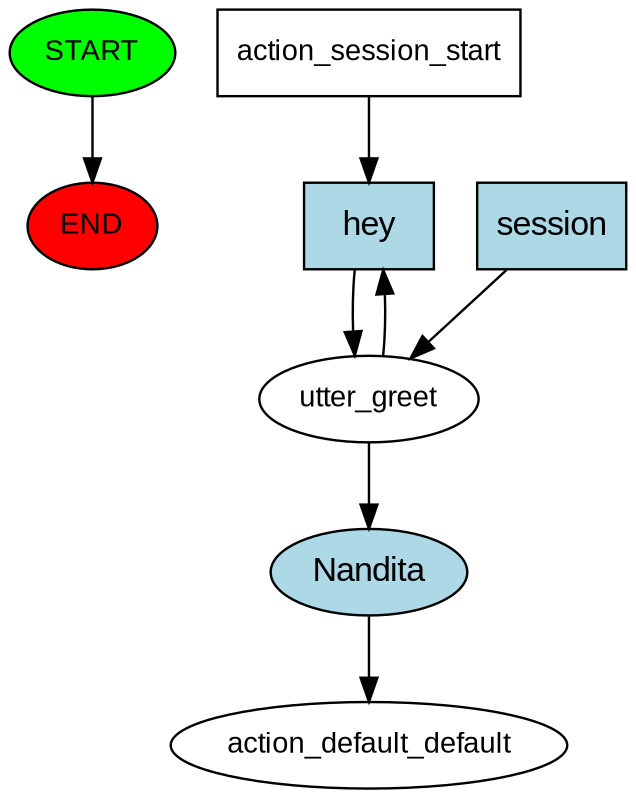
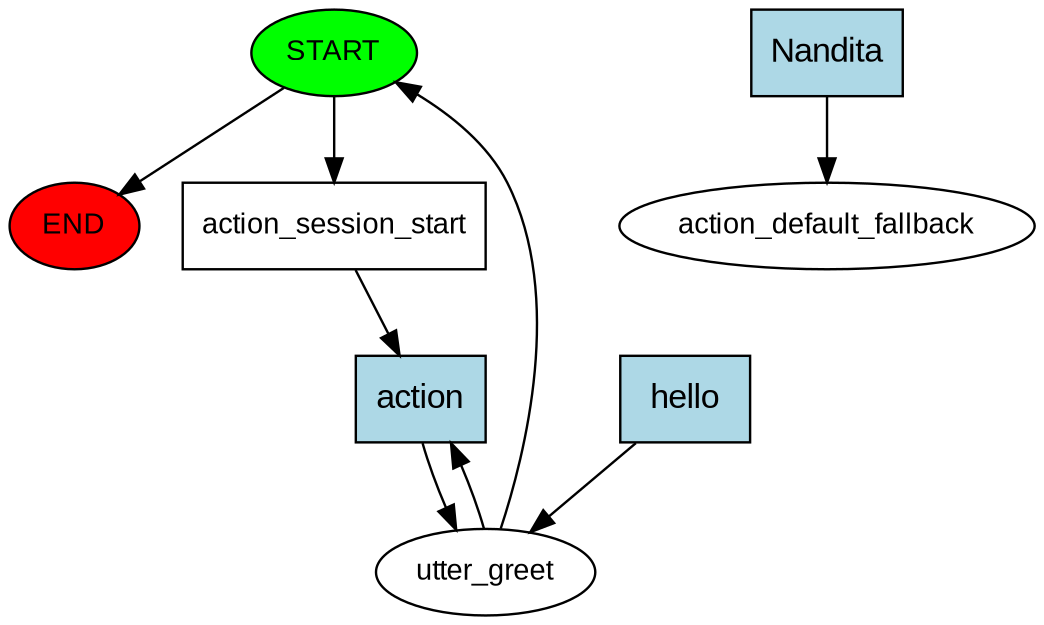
none -> (334, 128)
(369, 226) -> (421, 399)
(552, 226) -> (685, 399)
(369, 474) -> (535, 292)
(369, 572) -> (827, 53)
(369, 745) -> (827, 226)
